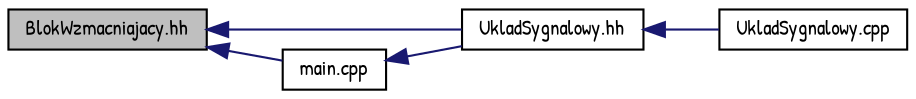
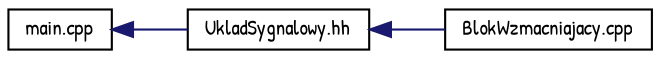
(108, 30) -> none
(813, 30) -> (549, 30)
